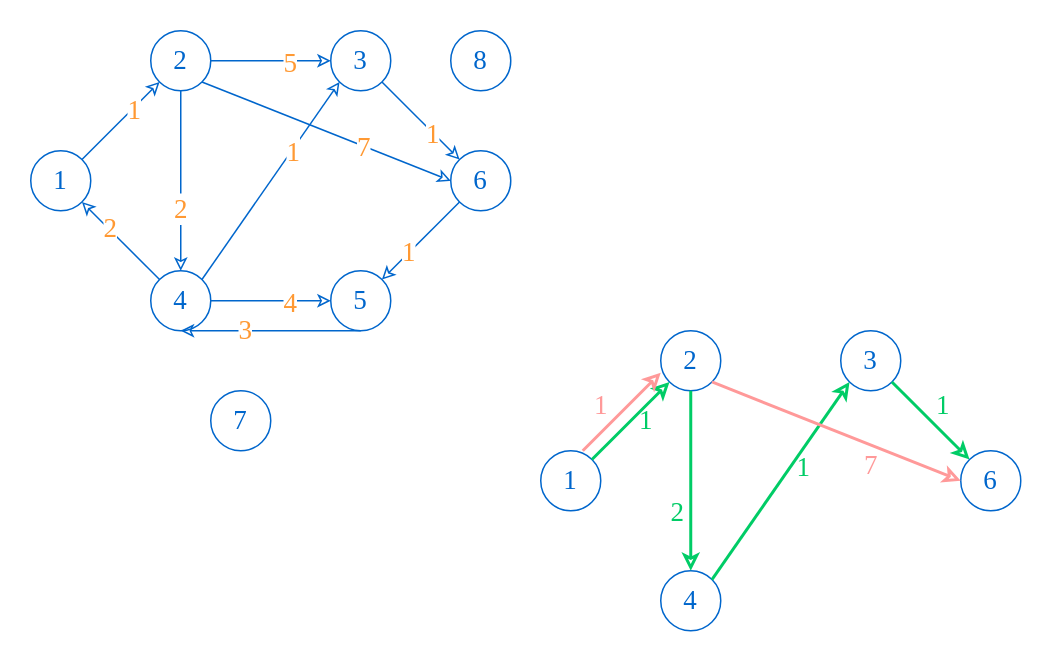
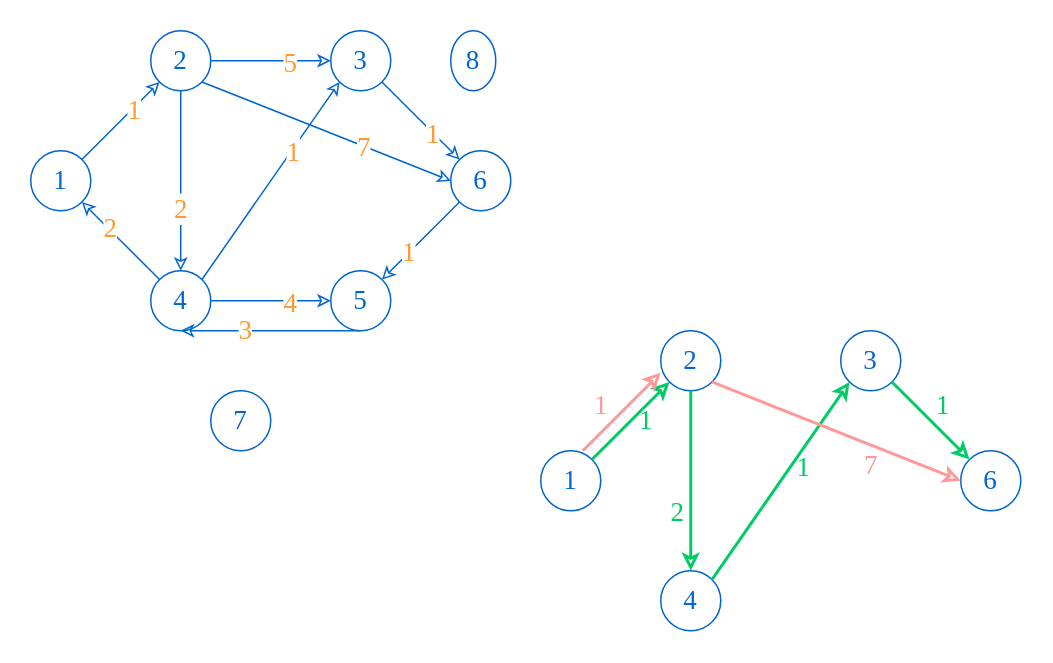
(481, 61) -> (473, 61)
